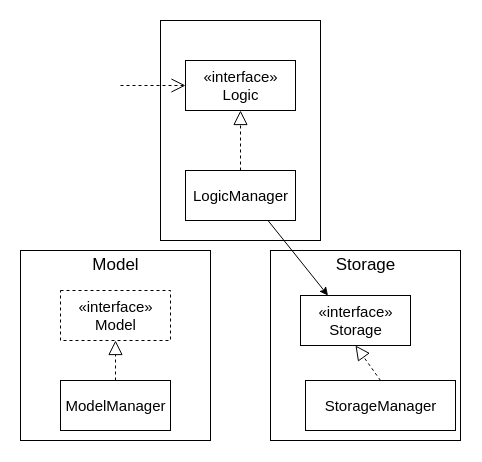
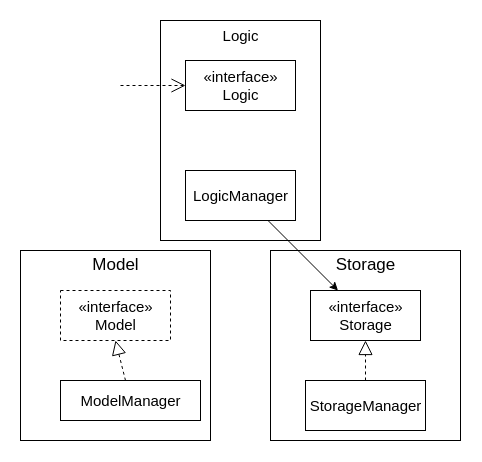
none -> (241, 36)
(241, 148) -> none
(356, 321) -> (366, 316)
(116, 406) -> (131, 401)
(381, 406) -> (366, 406)
